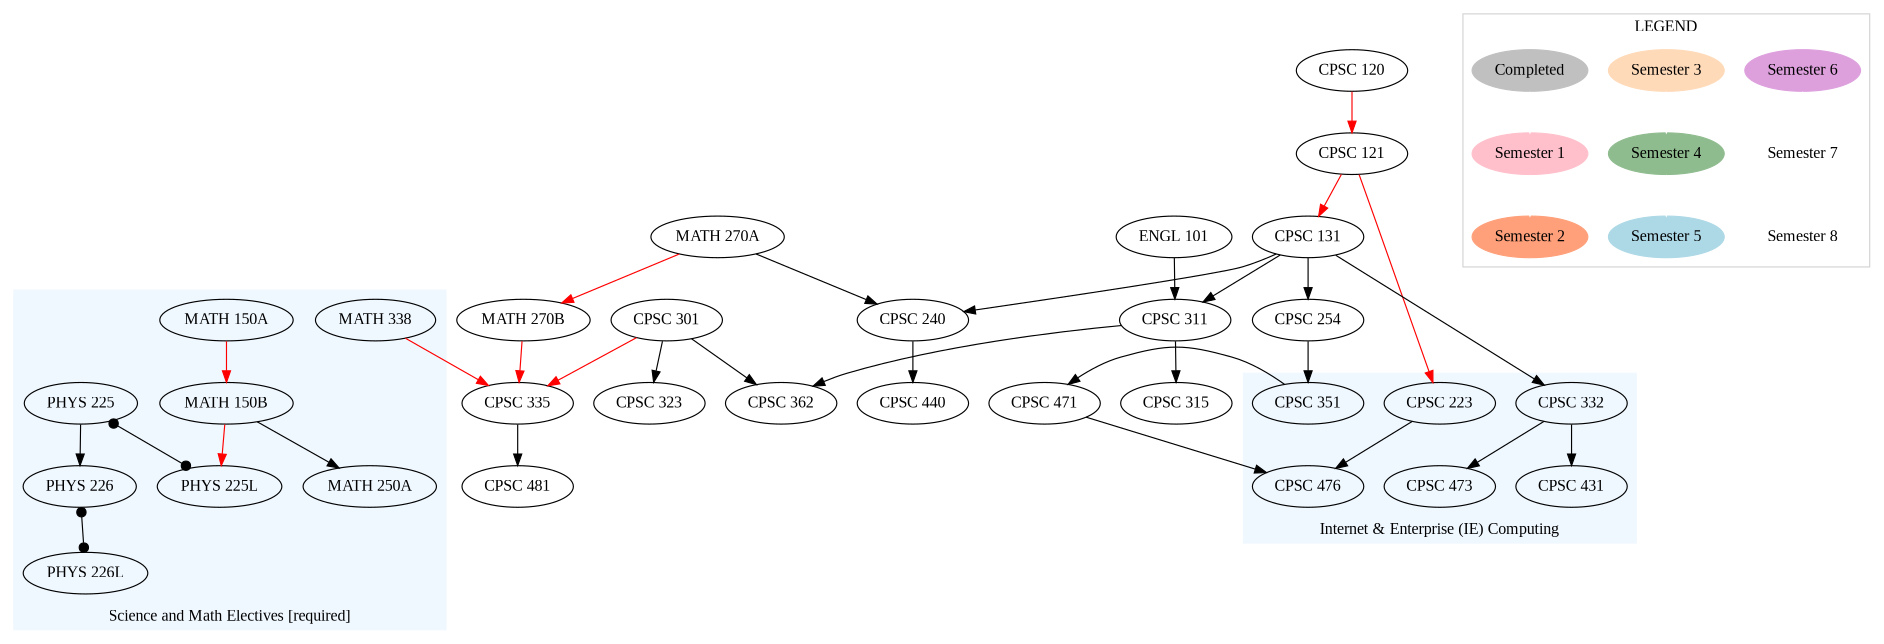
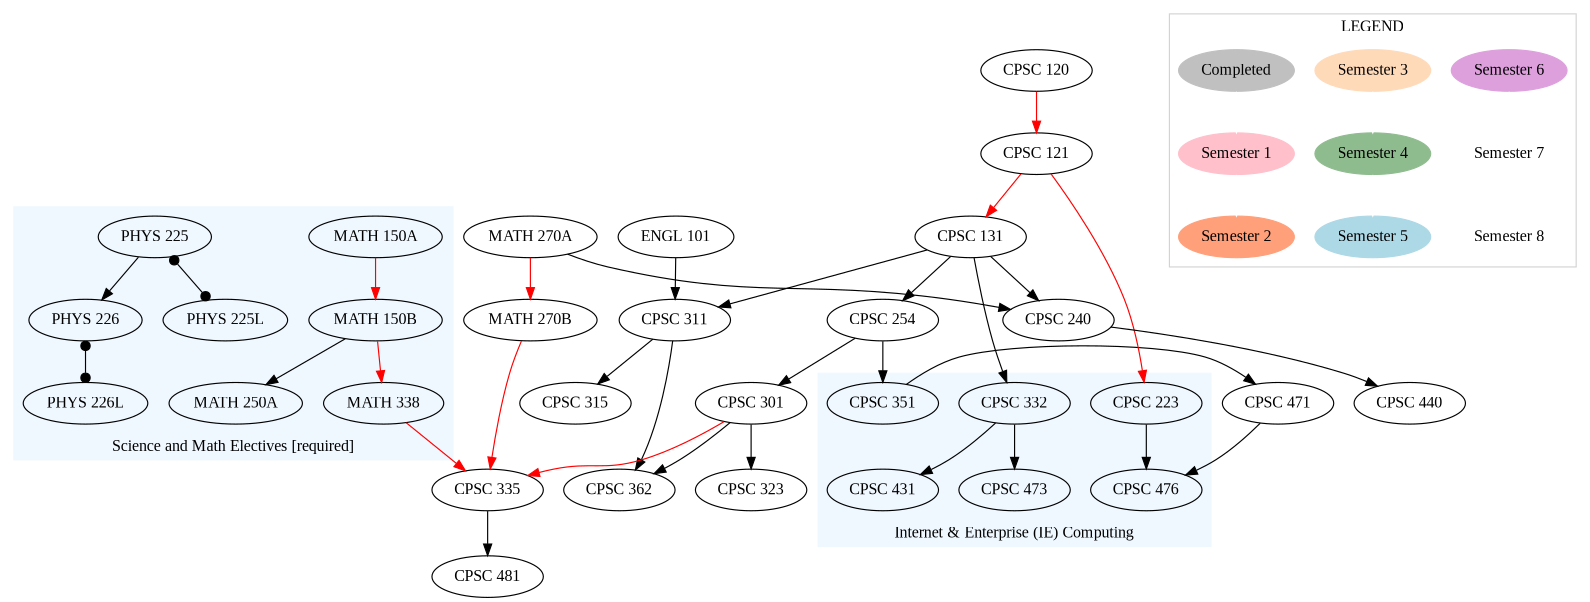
none -> (822, 359)
(224, 439) -> (379, 356)
